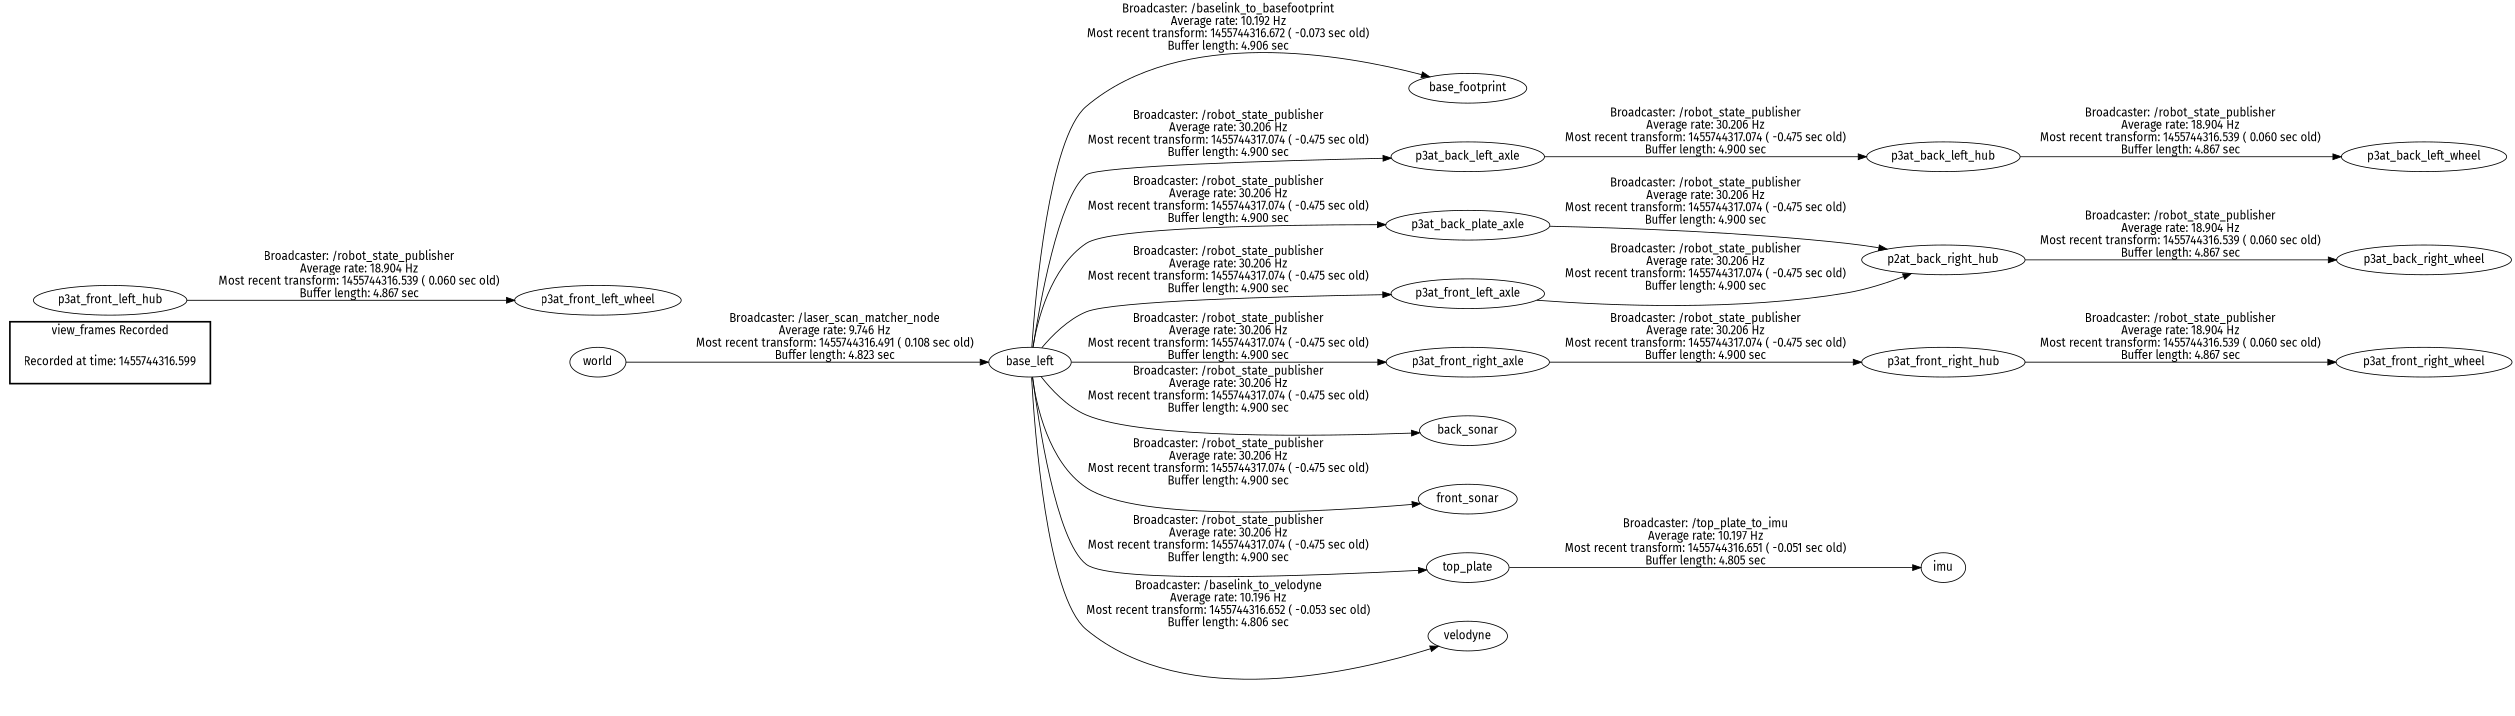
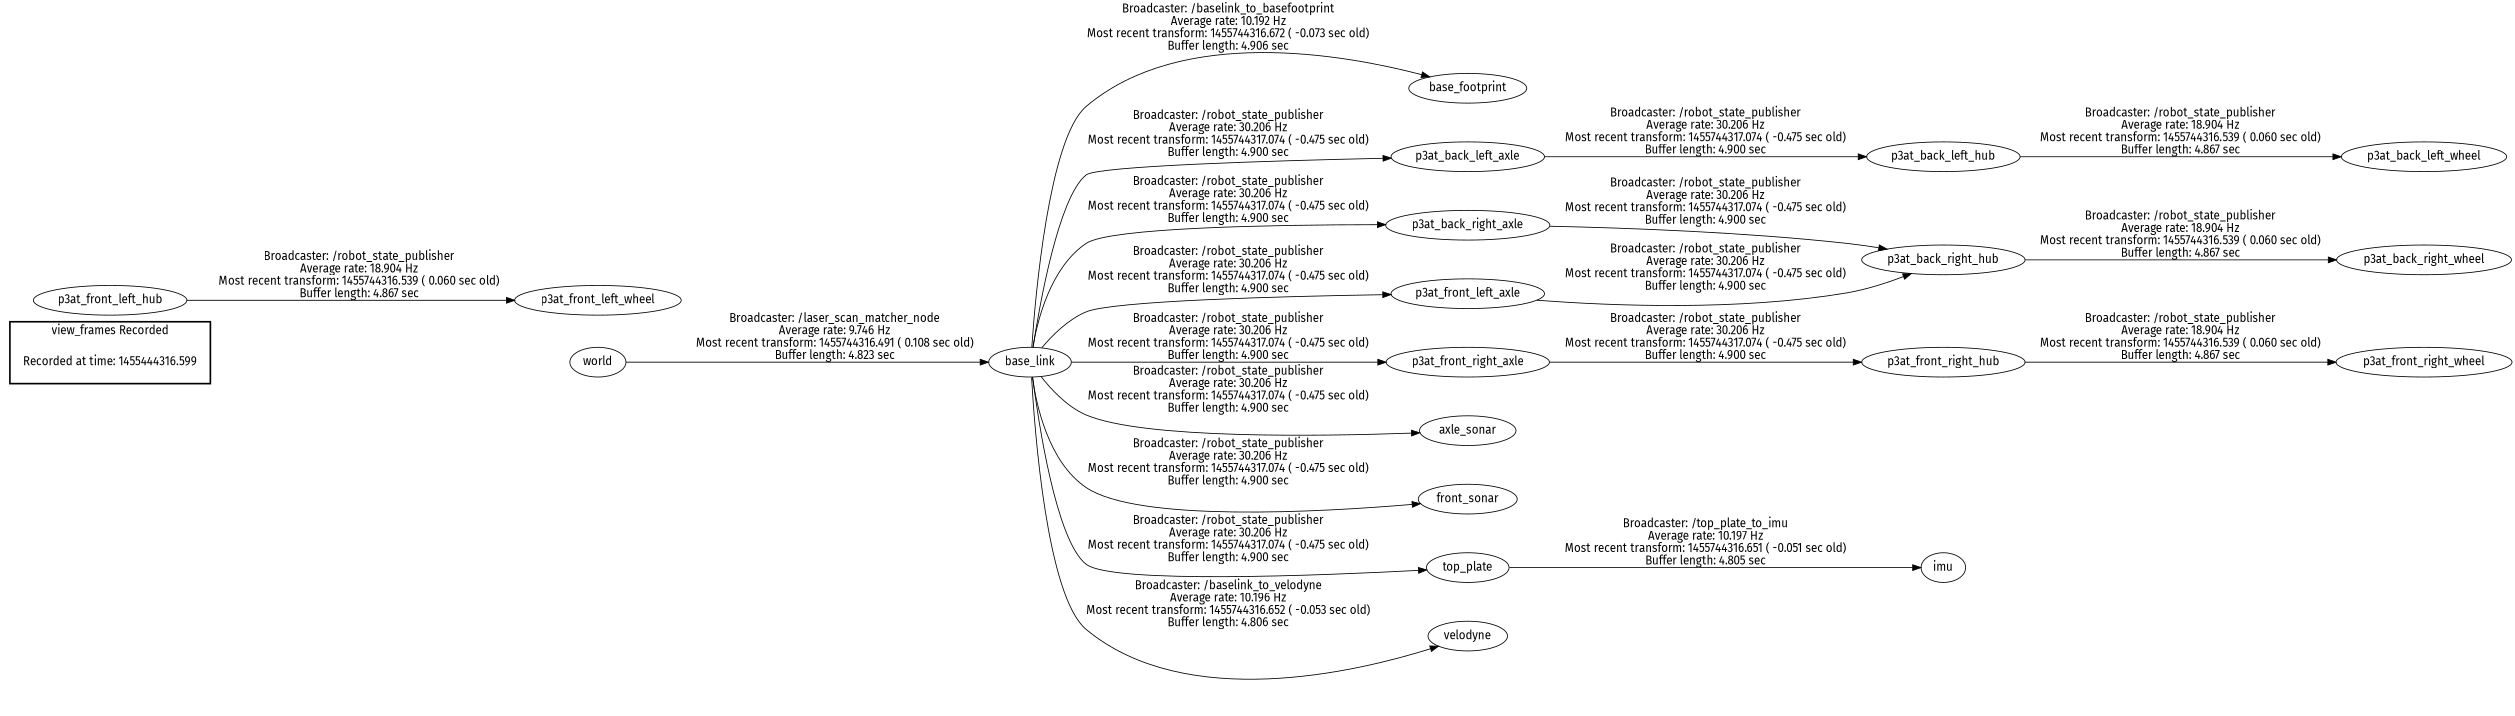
(1468, 225) -> (1468, 225)
(1943, 260) -> (1943, 260)
(110, 362) -> (110, 362)
(1030, 362) -> (1030, 362)
(1468, 431) -> (1468, 431)
